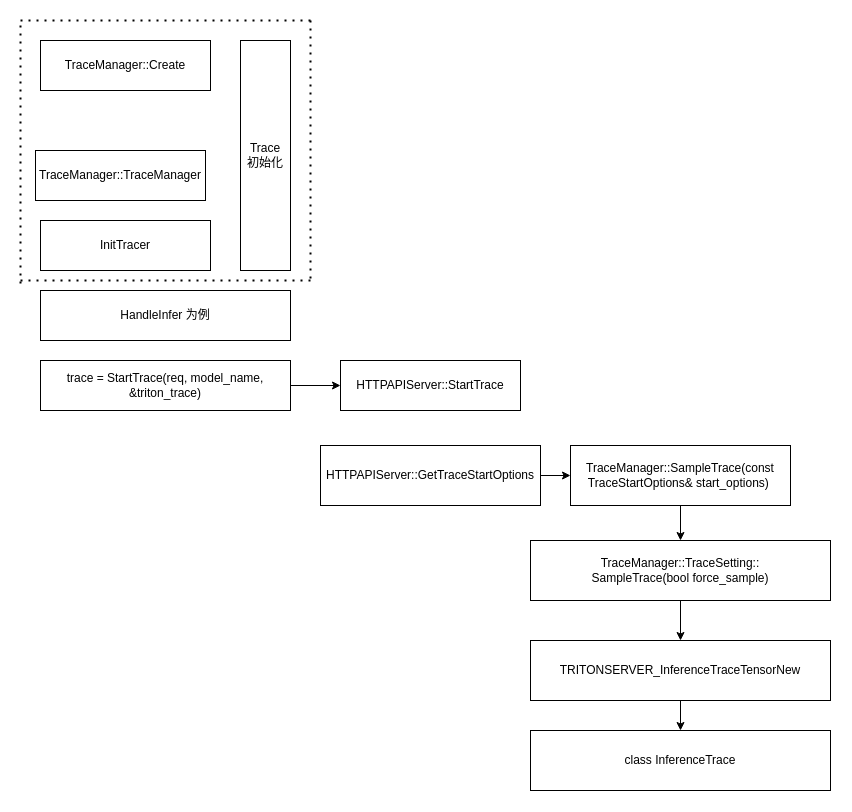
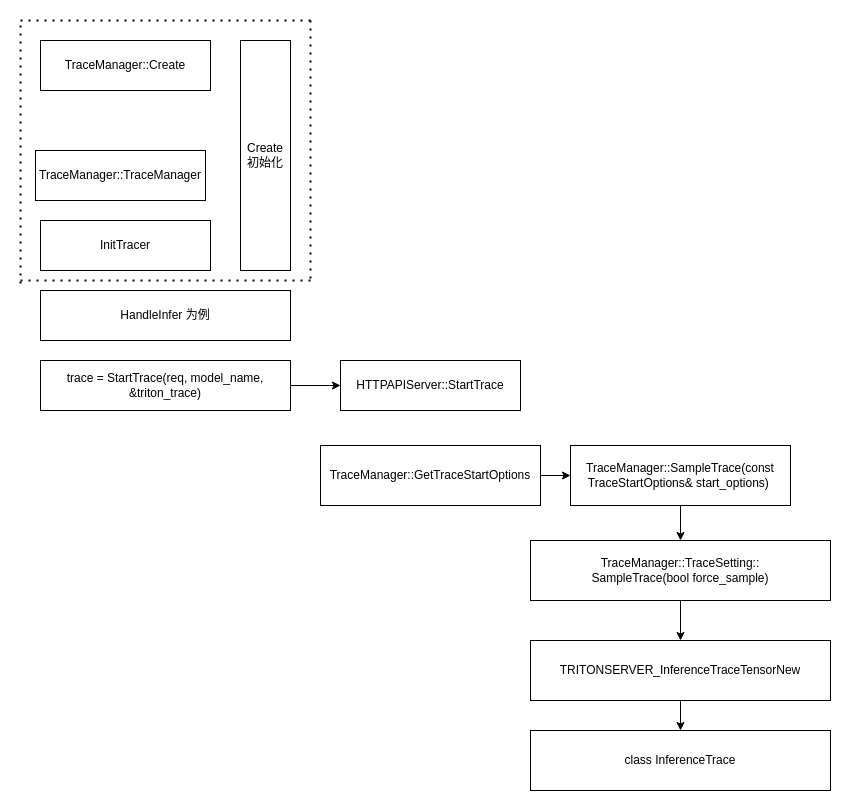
(266, 156) -> (266, 156)
(431, 476) -> (431, 476)
